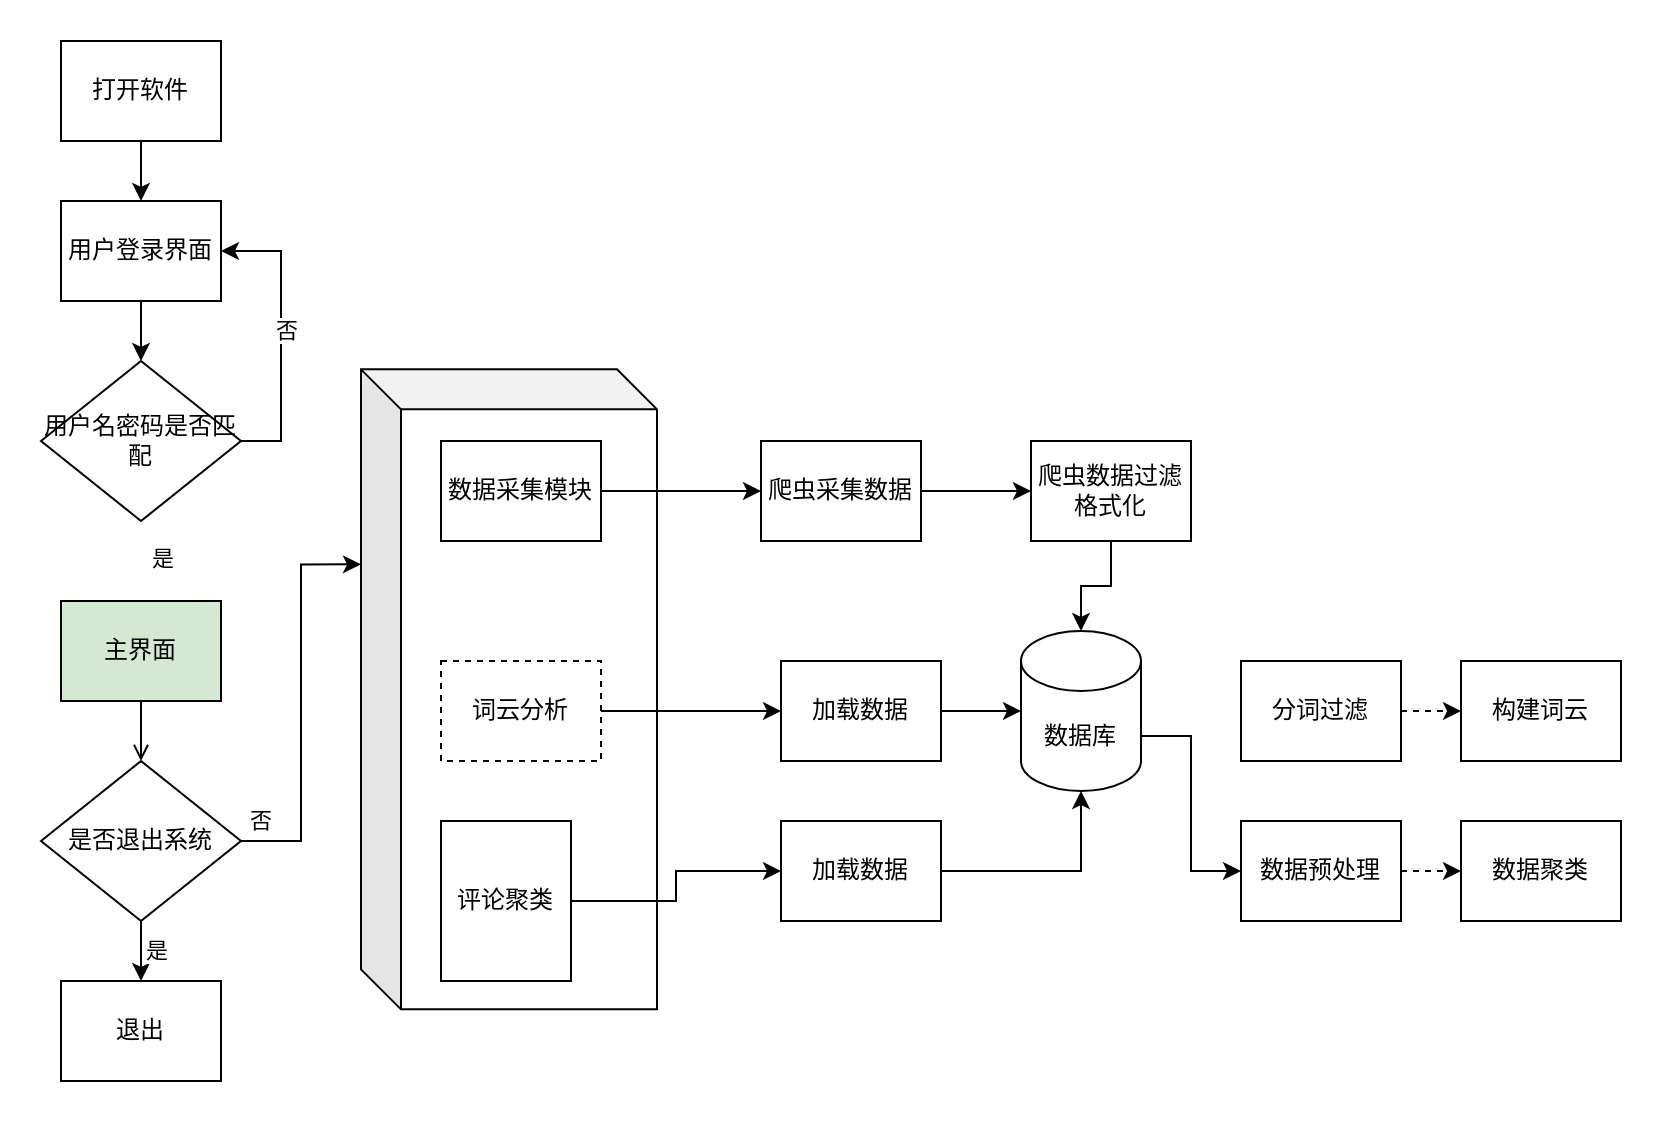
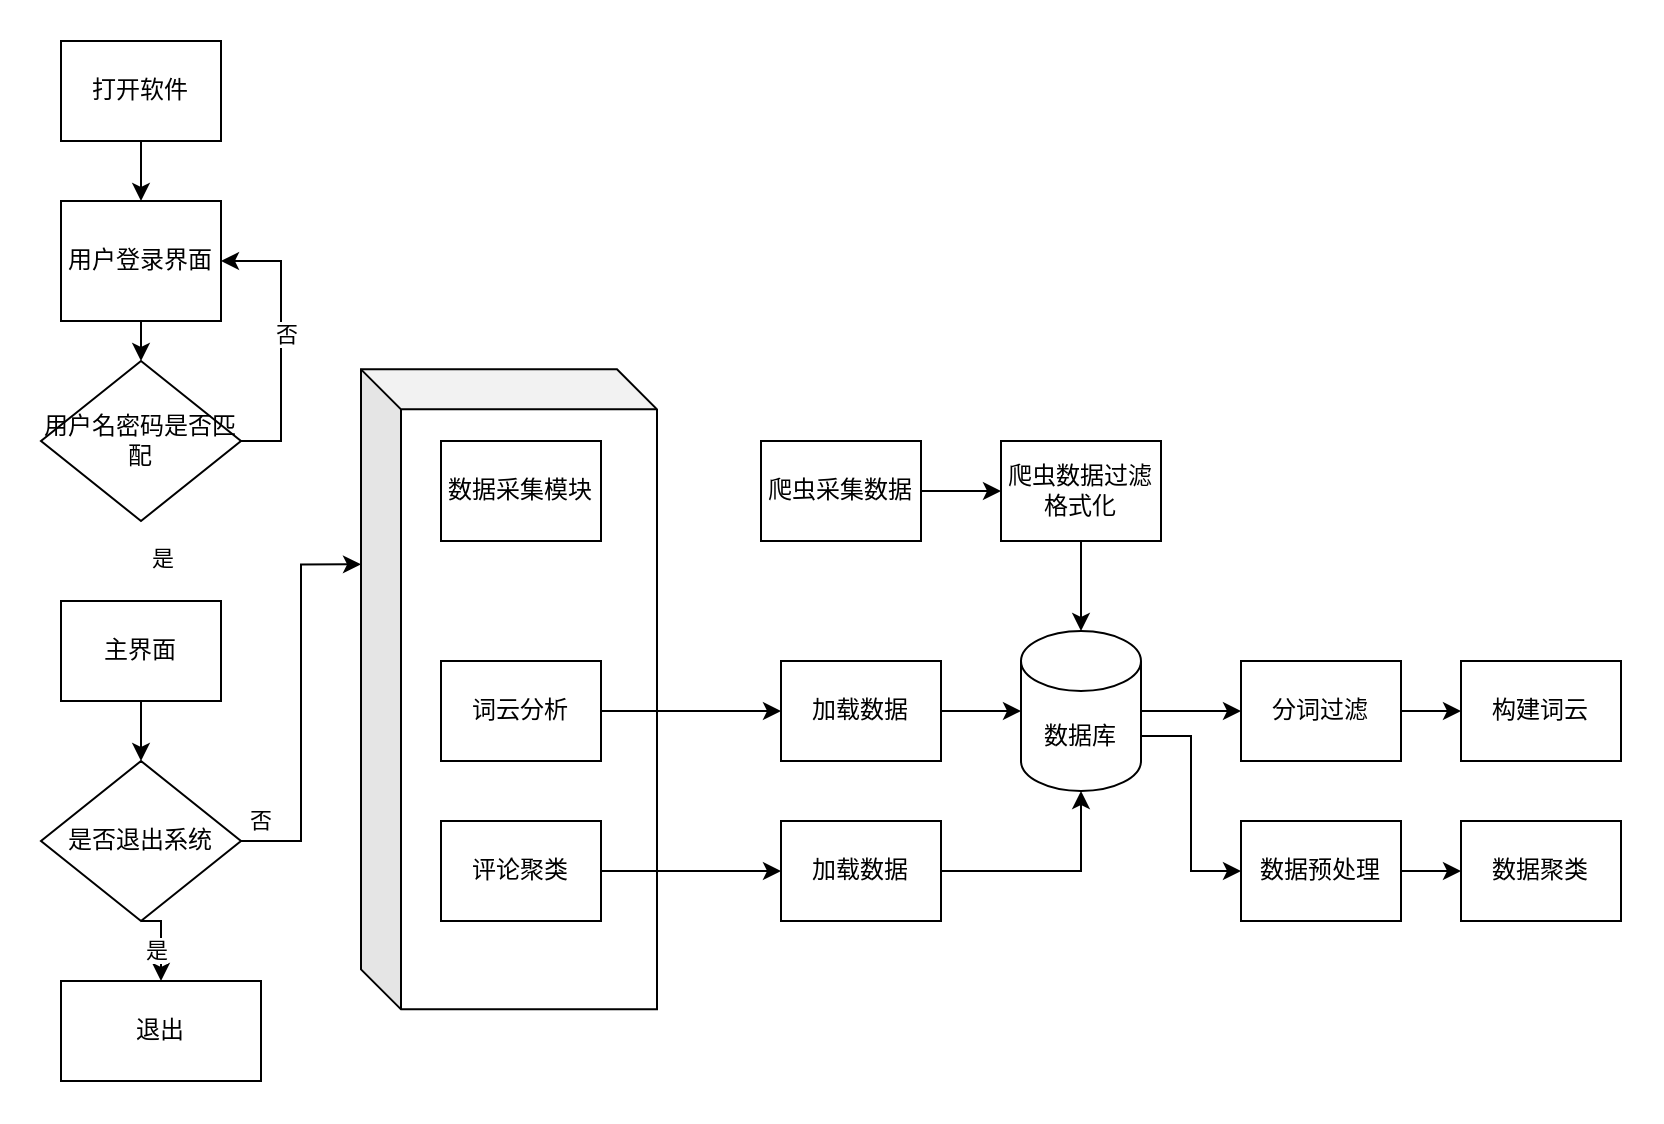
(141, 251) -> (141, 261)
(674, 491) -> none
(1111, 491) -> (1081, 491)
(141, 651) -> (141, 651)
(521, 711) -> (521, 711)
none -> (1184, 711)
(1426, 711) -> (1426, 711)
(141, 748) -> (141, 746)
(1426, 871) -> (1426, 871)
(506, 901) -> (521, 871)
(141, 1031) -> (161, 1031)
